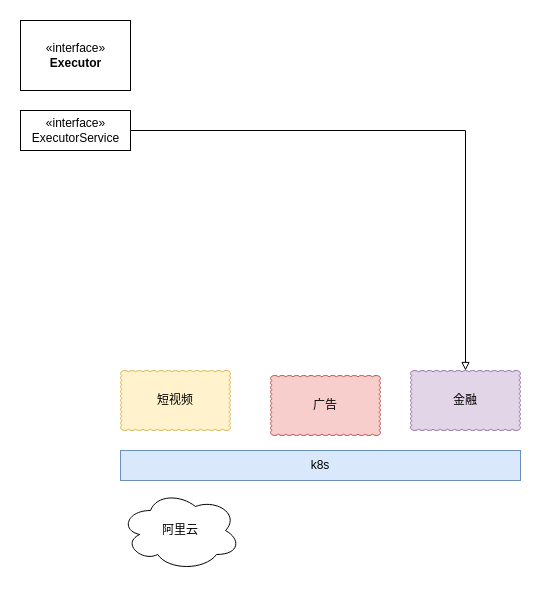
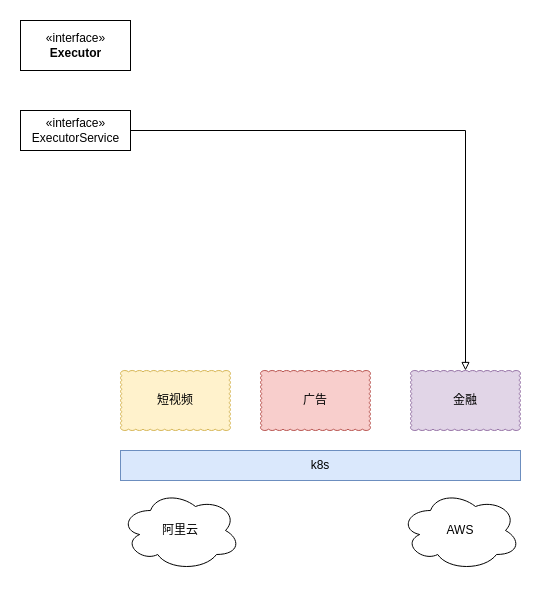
(76, 56) -> (76, 46)
(326, 406) -> (316, 401)
none -> (461, 531)
